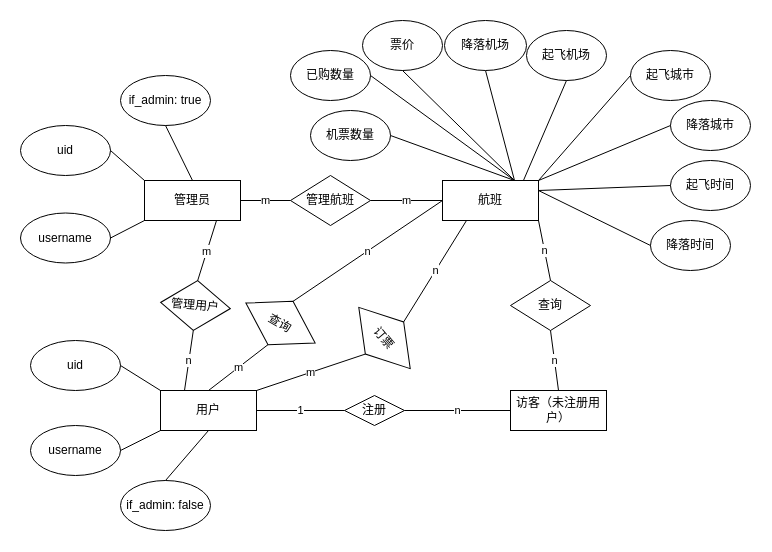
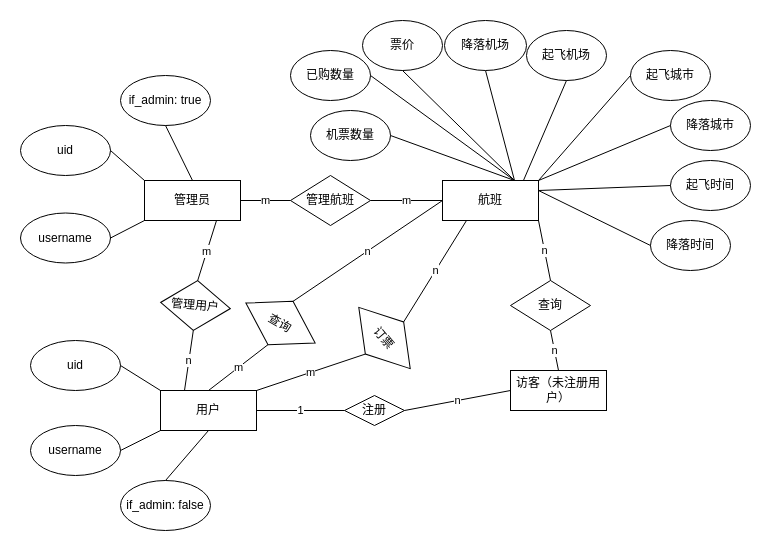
(559, 411) -> (559, 391)
